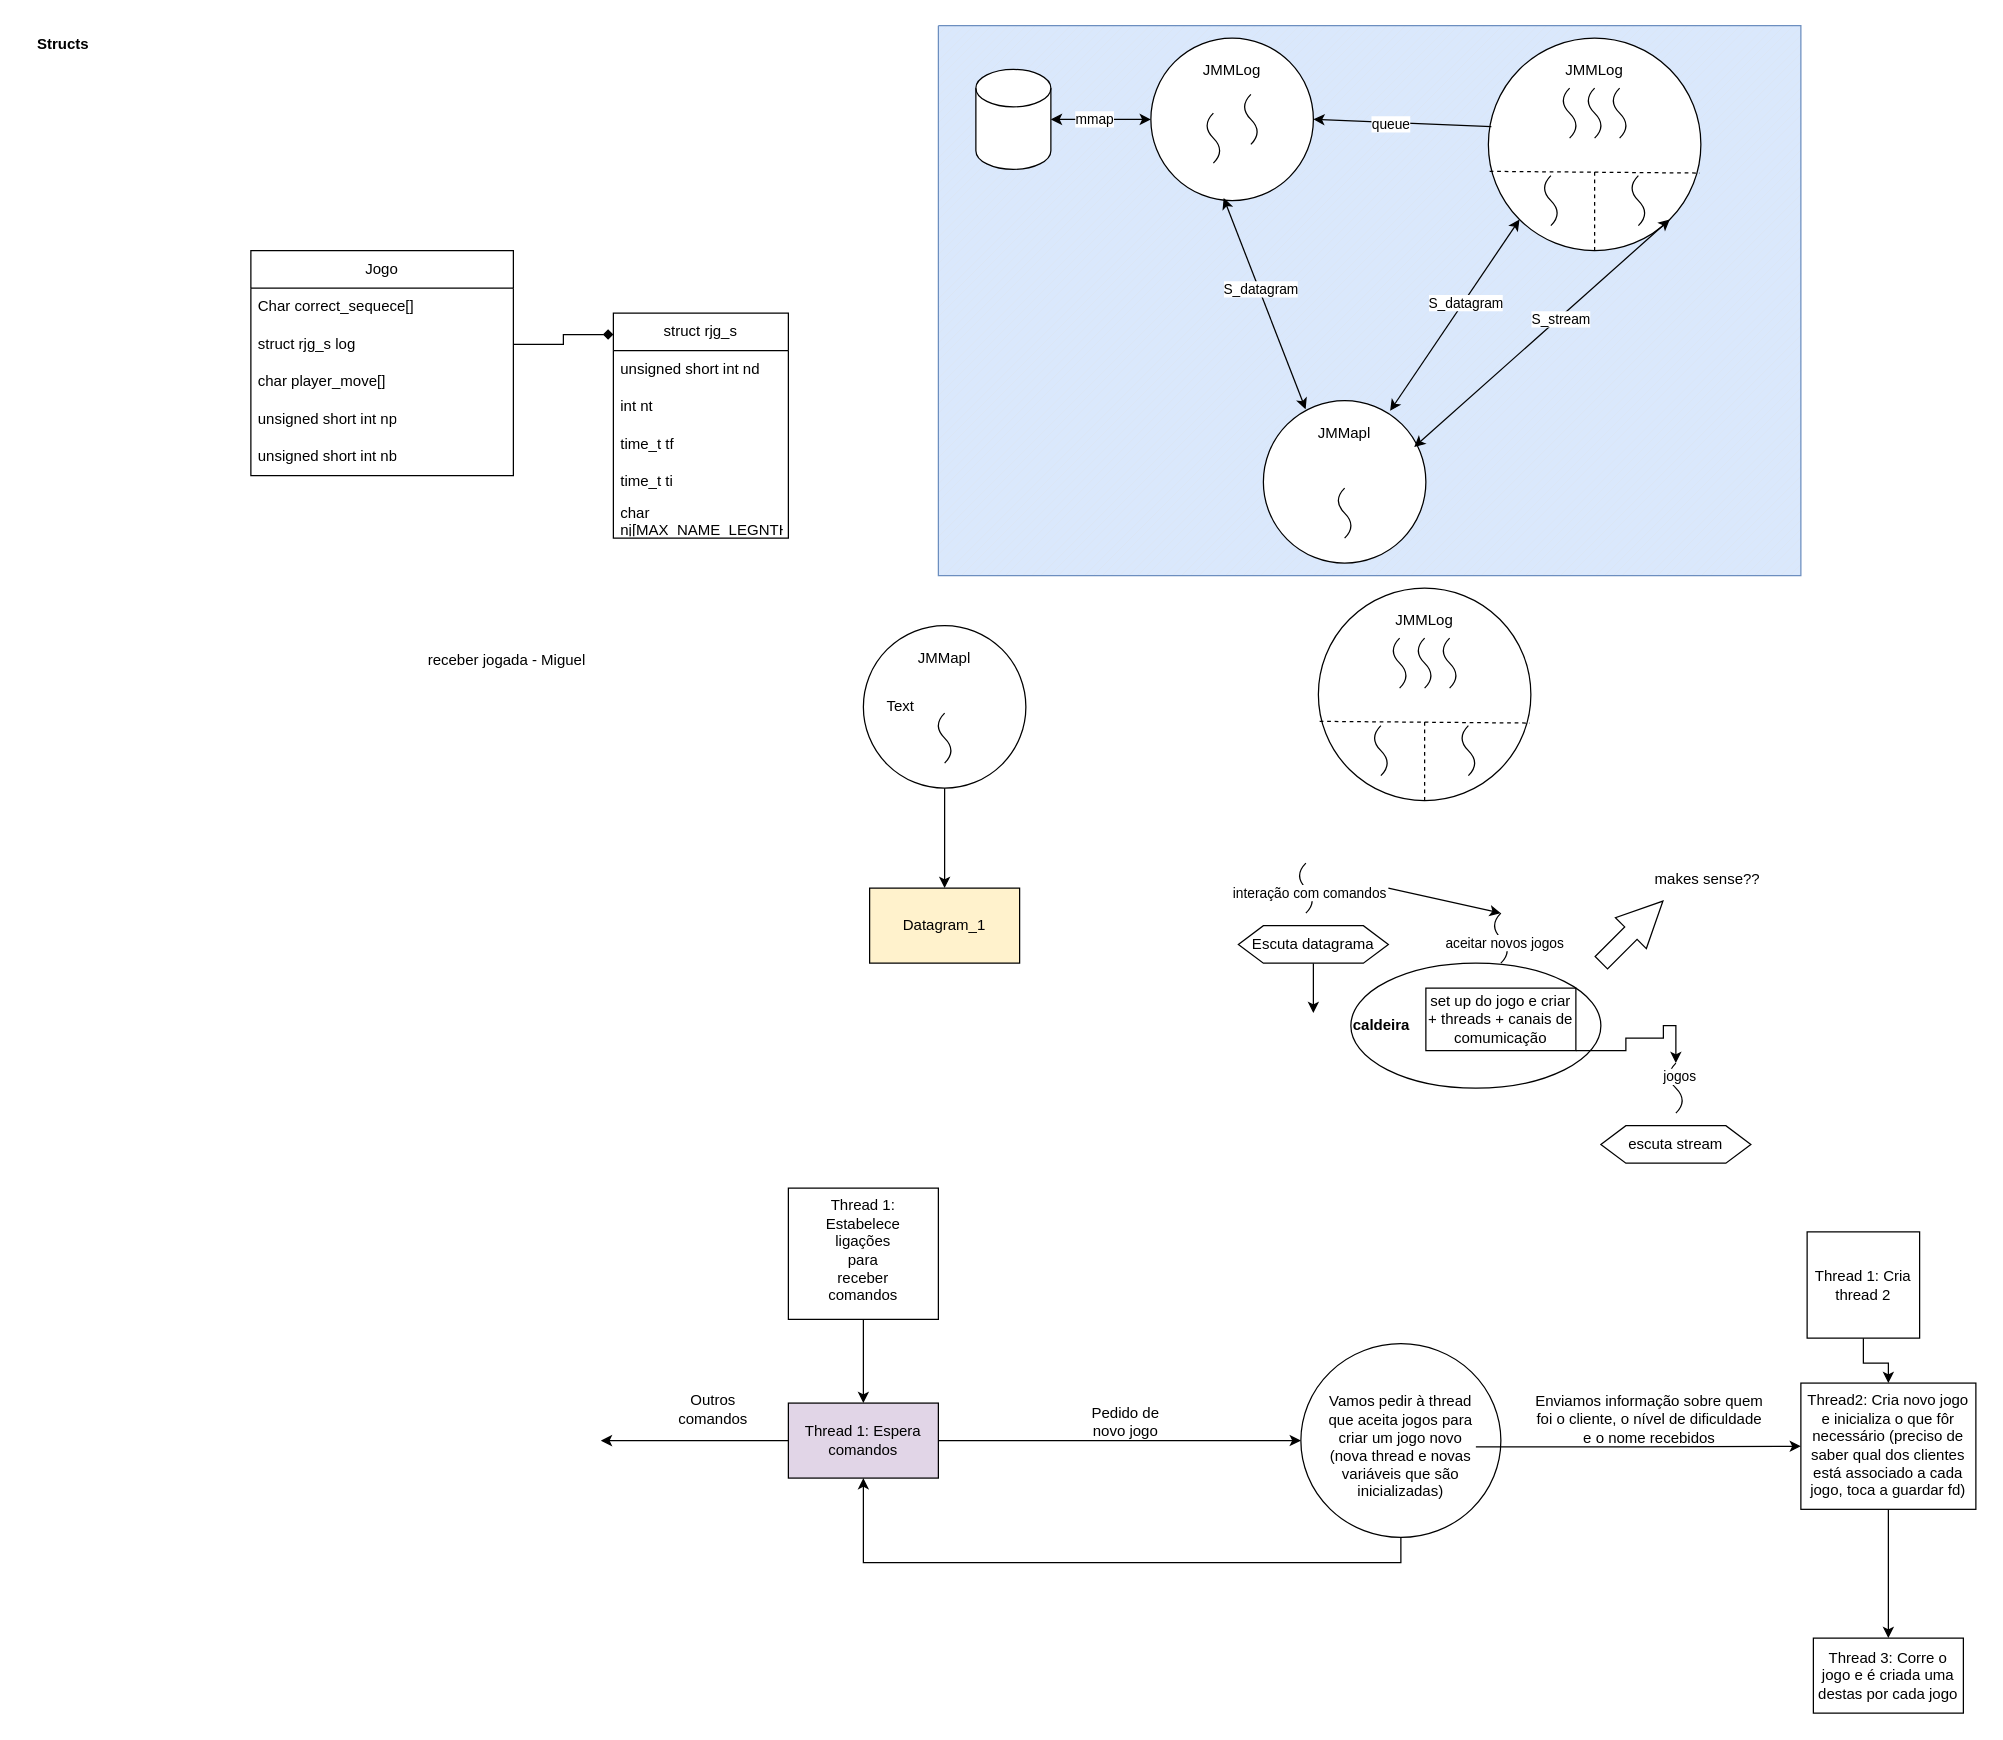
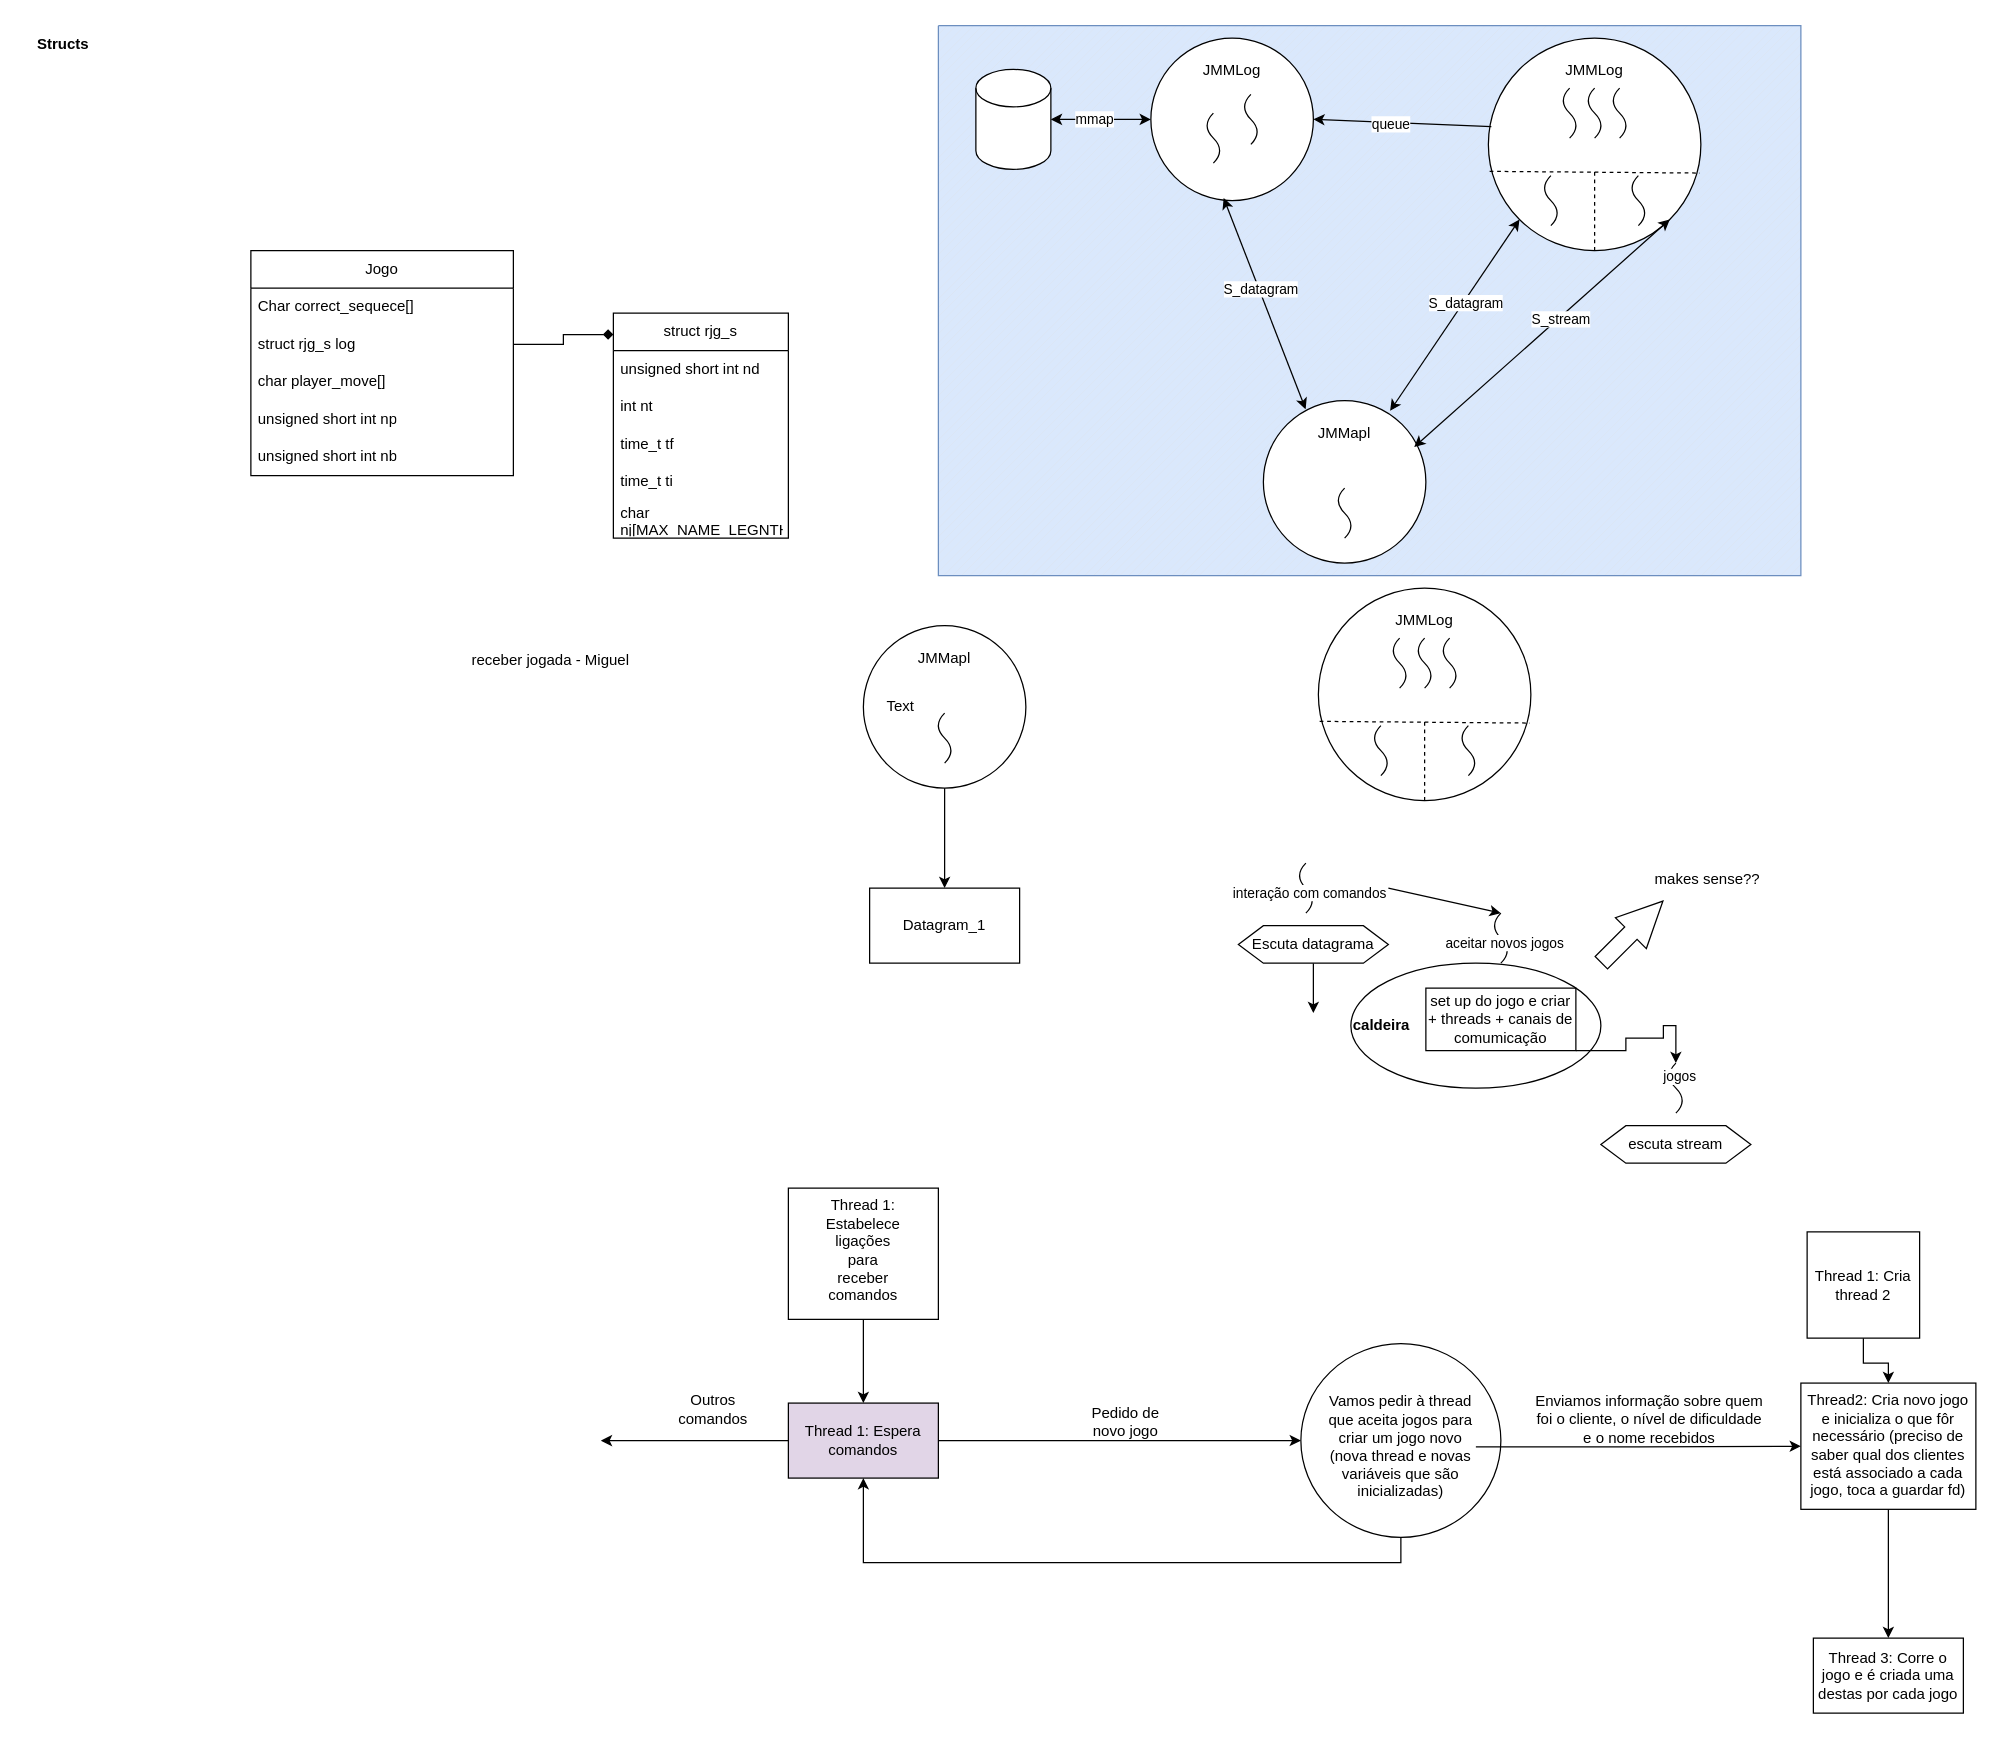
(507, 669) -> (551, 669)
(944, 926) -> (944, 926)
